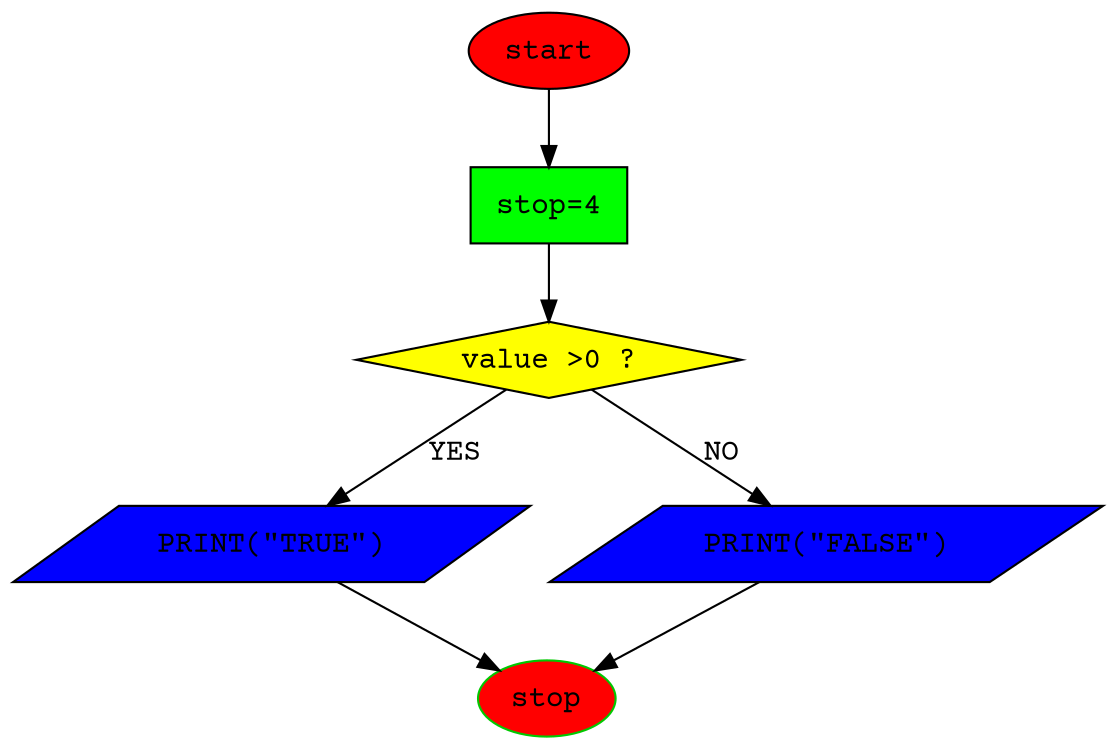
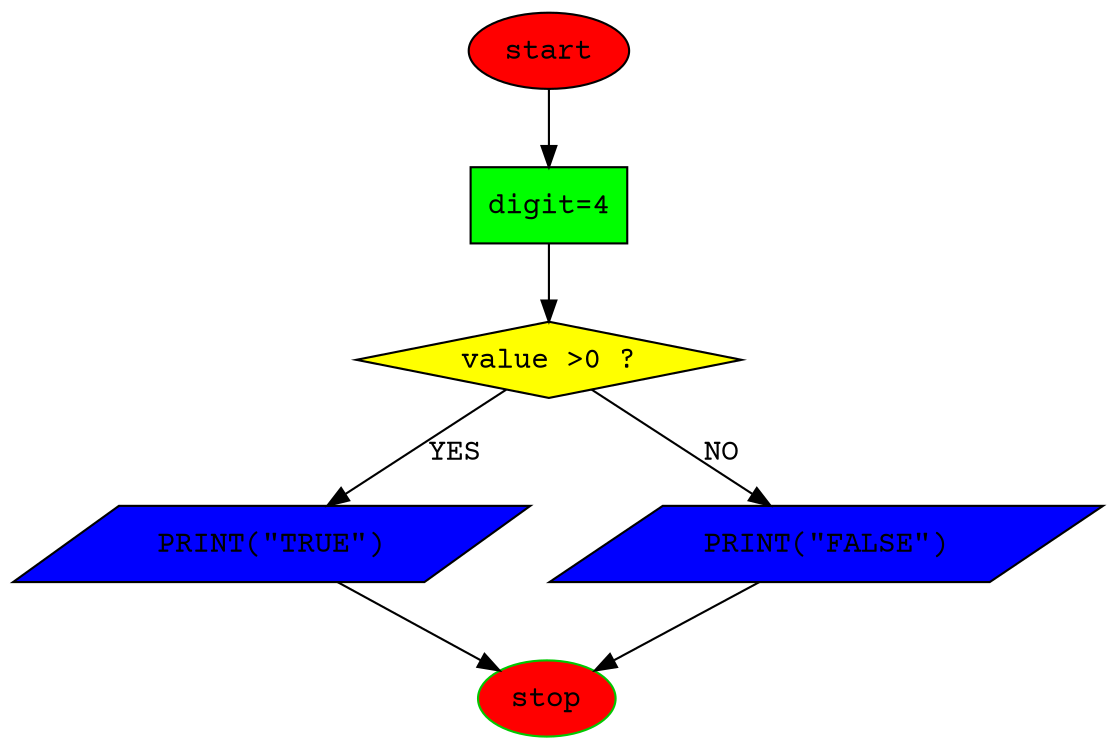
(549, 205) -> (549, 205)
